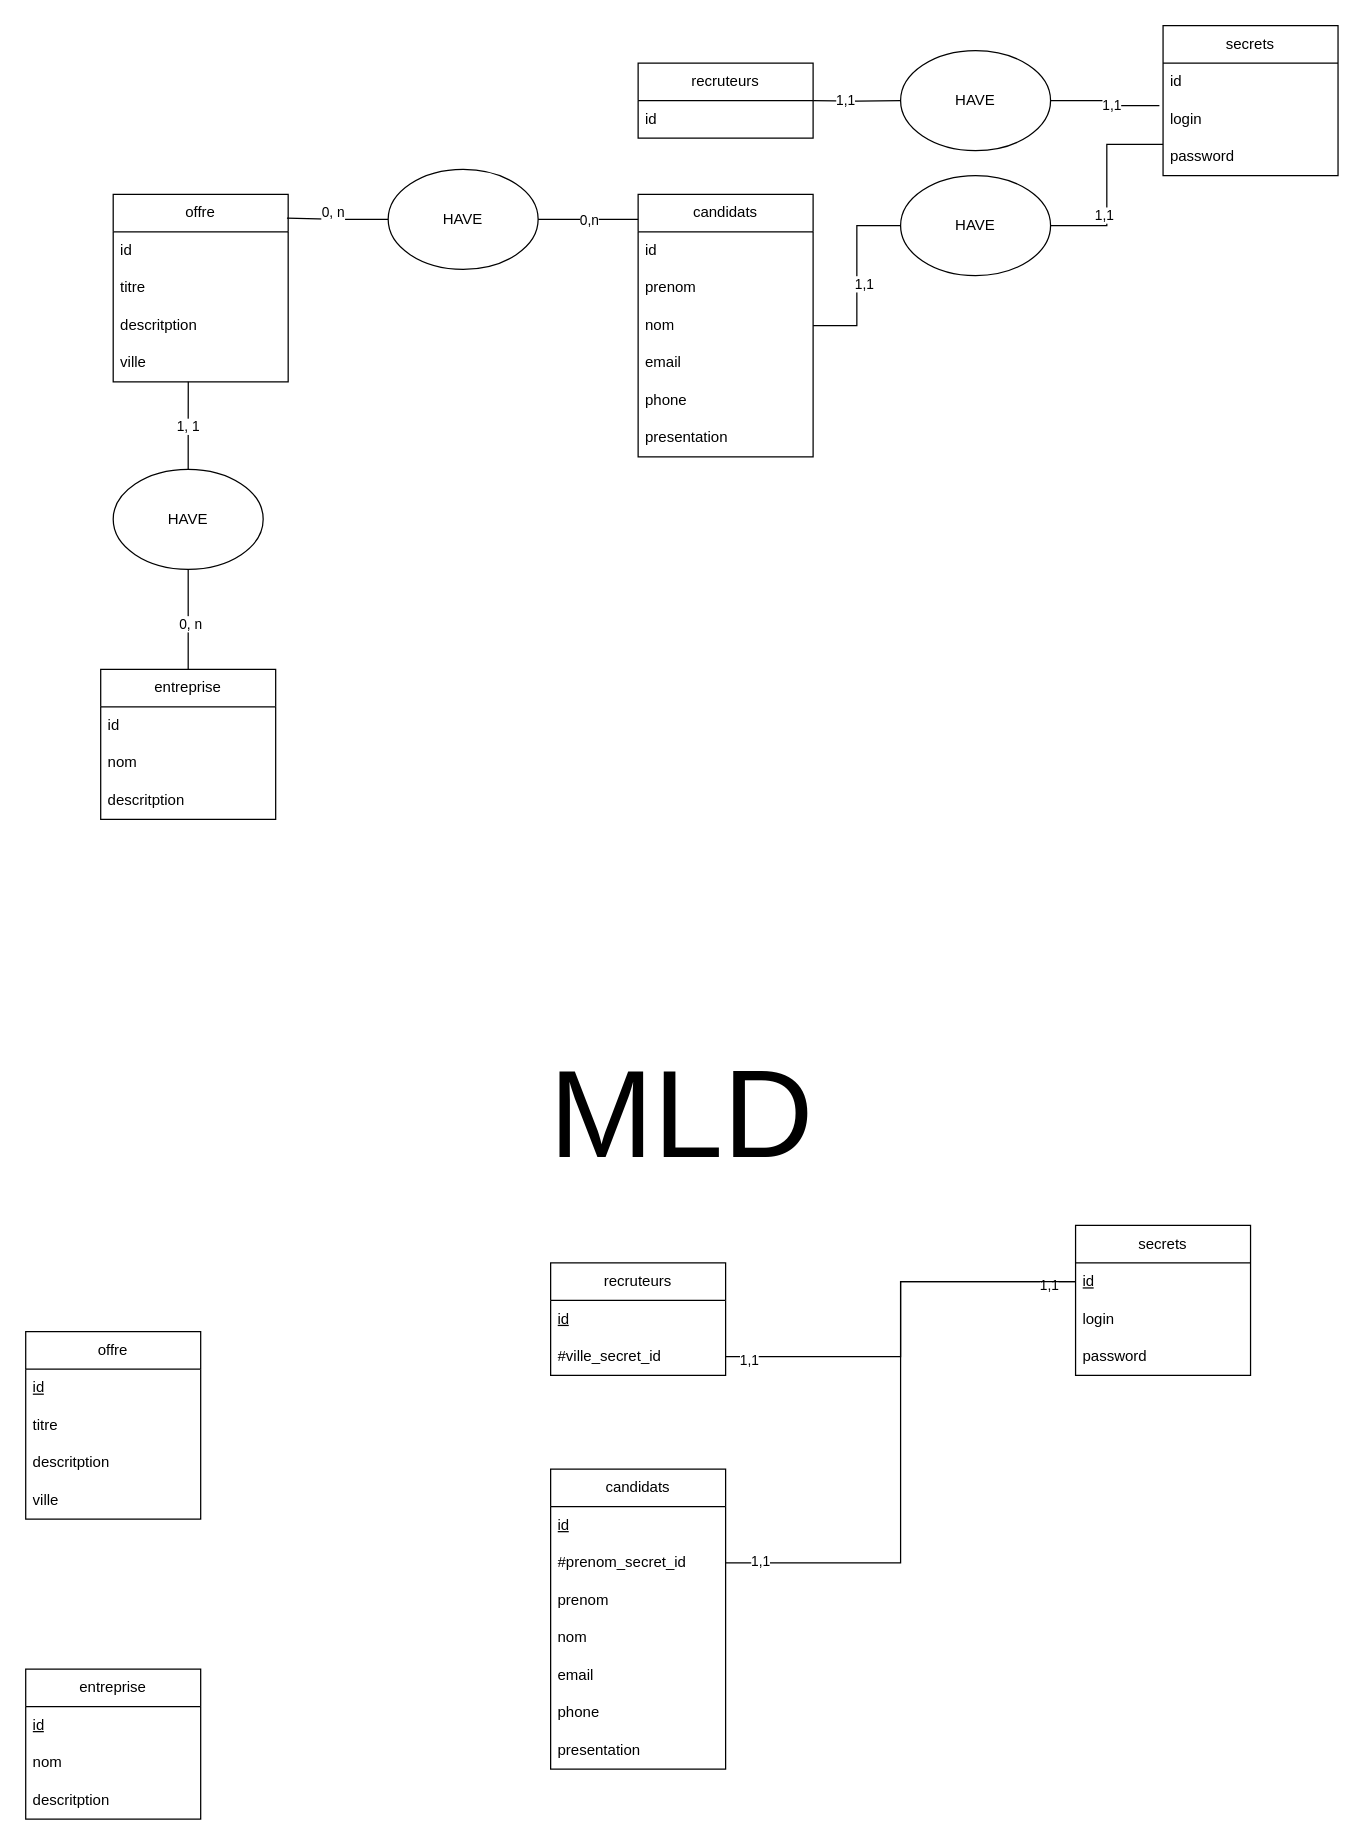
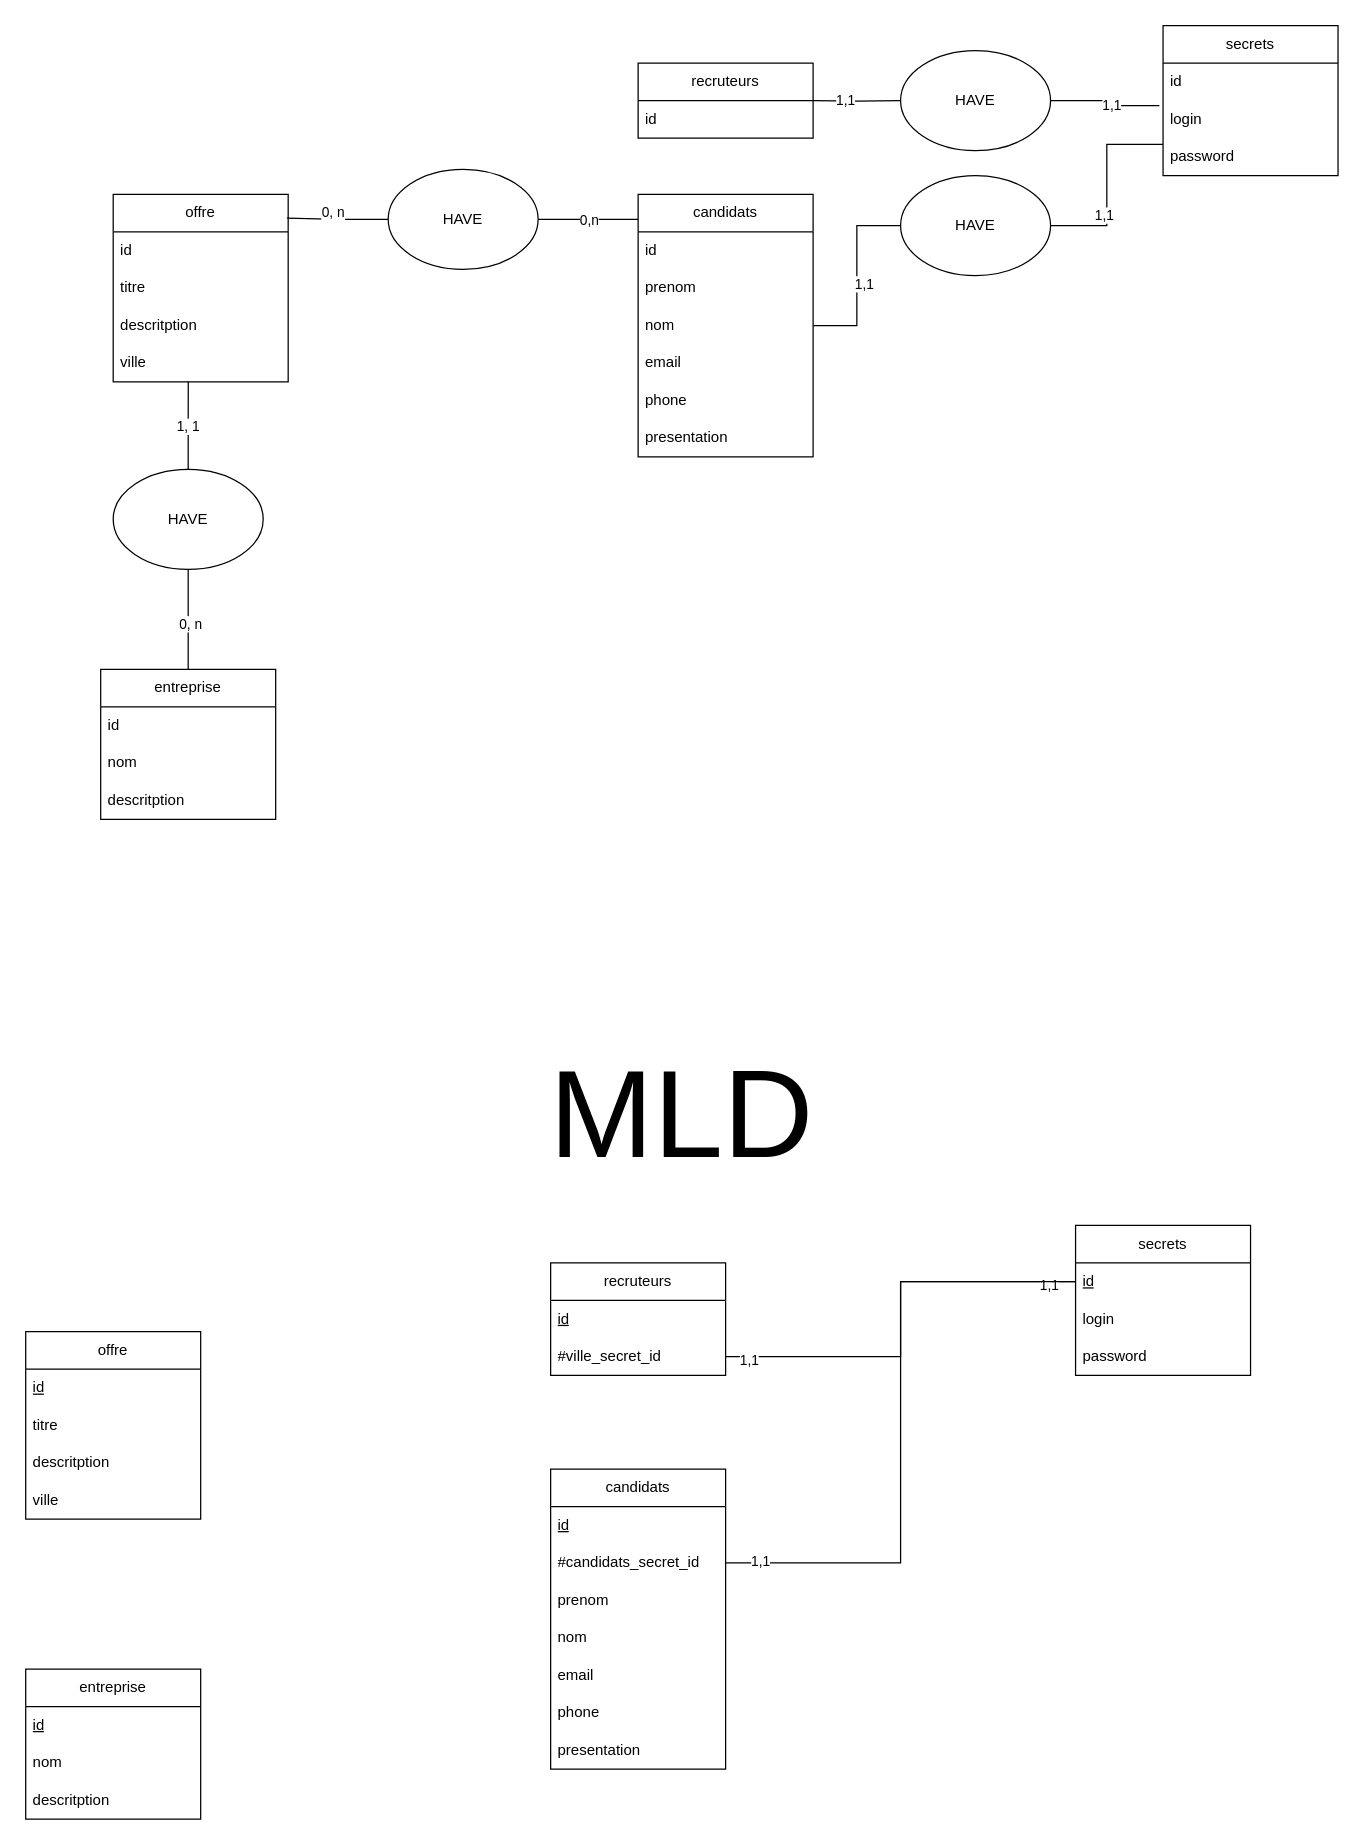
(628, 1563) -> (638, 1563)
